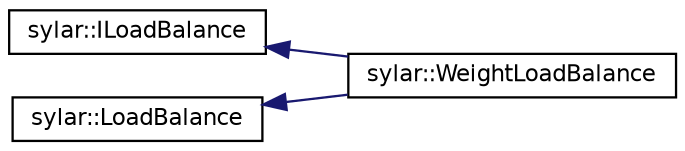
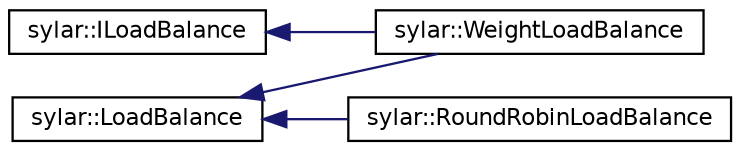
none -> (540, 119)
